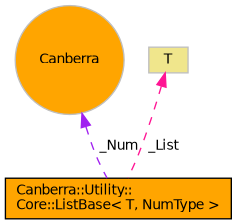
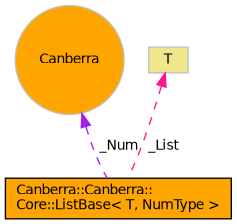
(118, 199) -> (118, 199)
